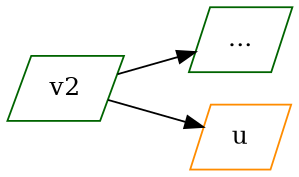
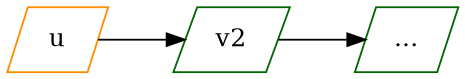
(147, 111) -> (132, 40)
